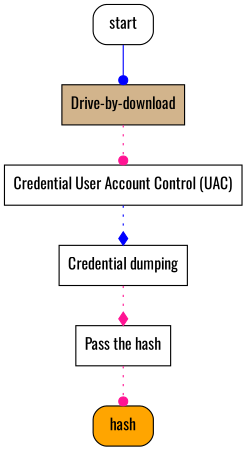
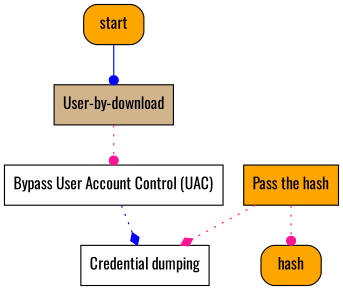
(123, 25) -> (114, 25)
(123, 105) -> (114, 105)
(123, 185) -> (114, 185)
(123, 299) -> (224, 222)
(123, 346) -> (291, 185)
